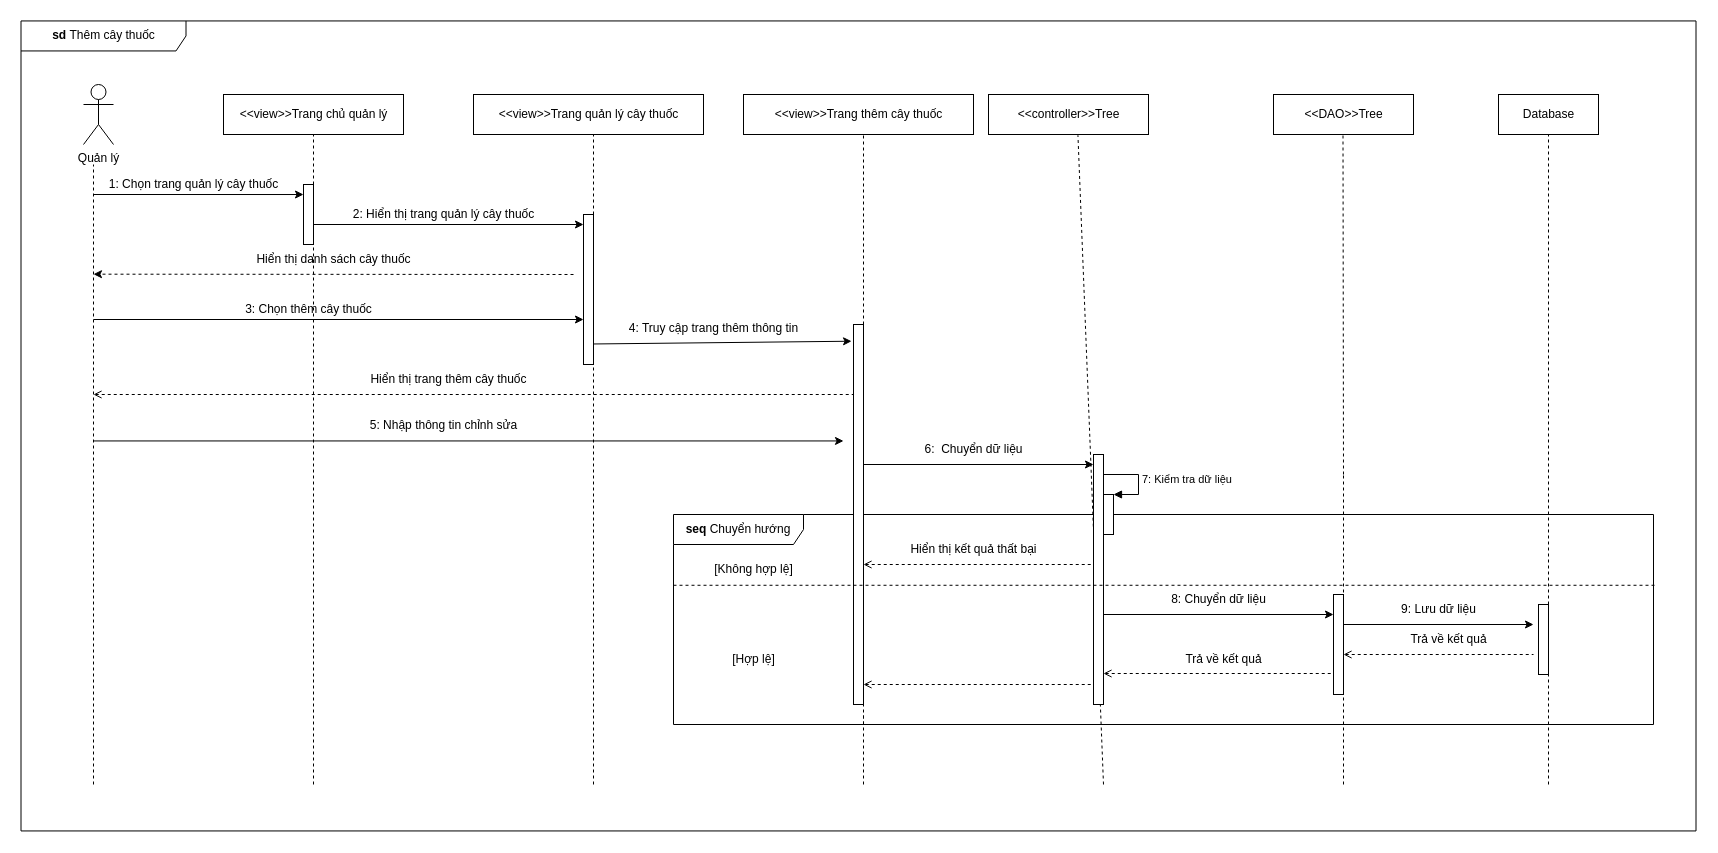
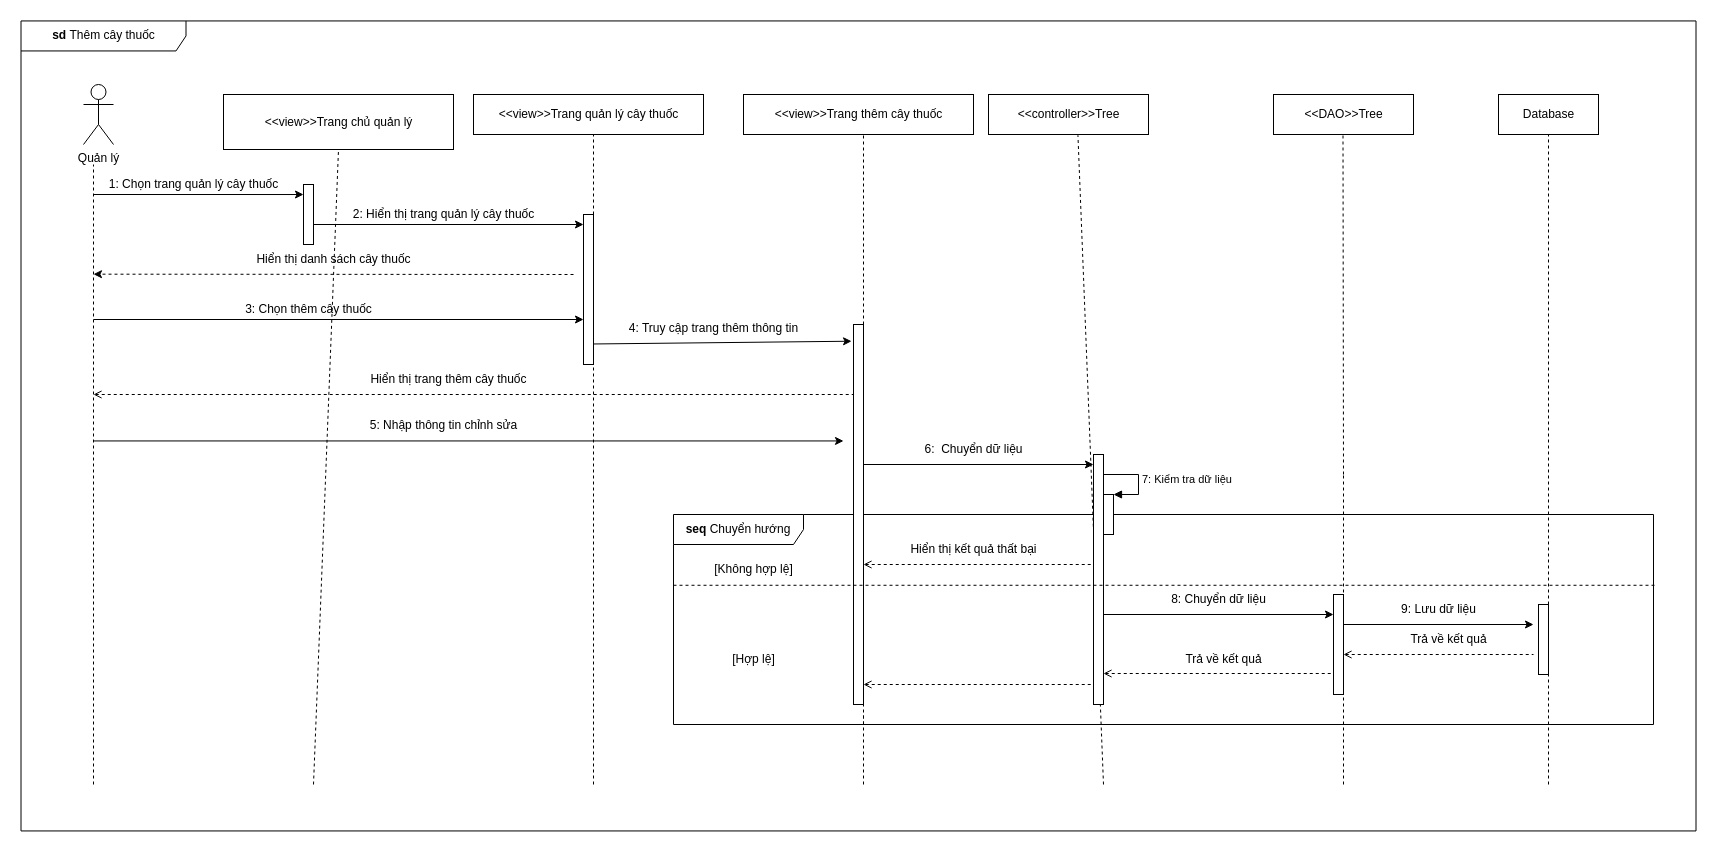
(314, 115) -> (339, 122)
